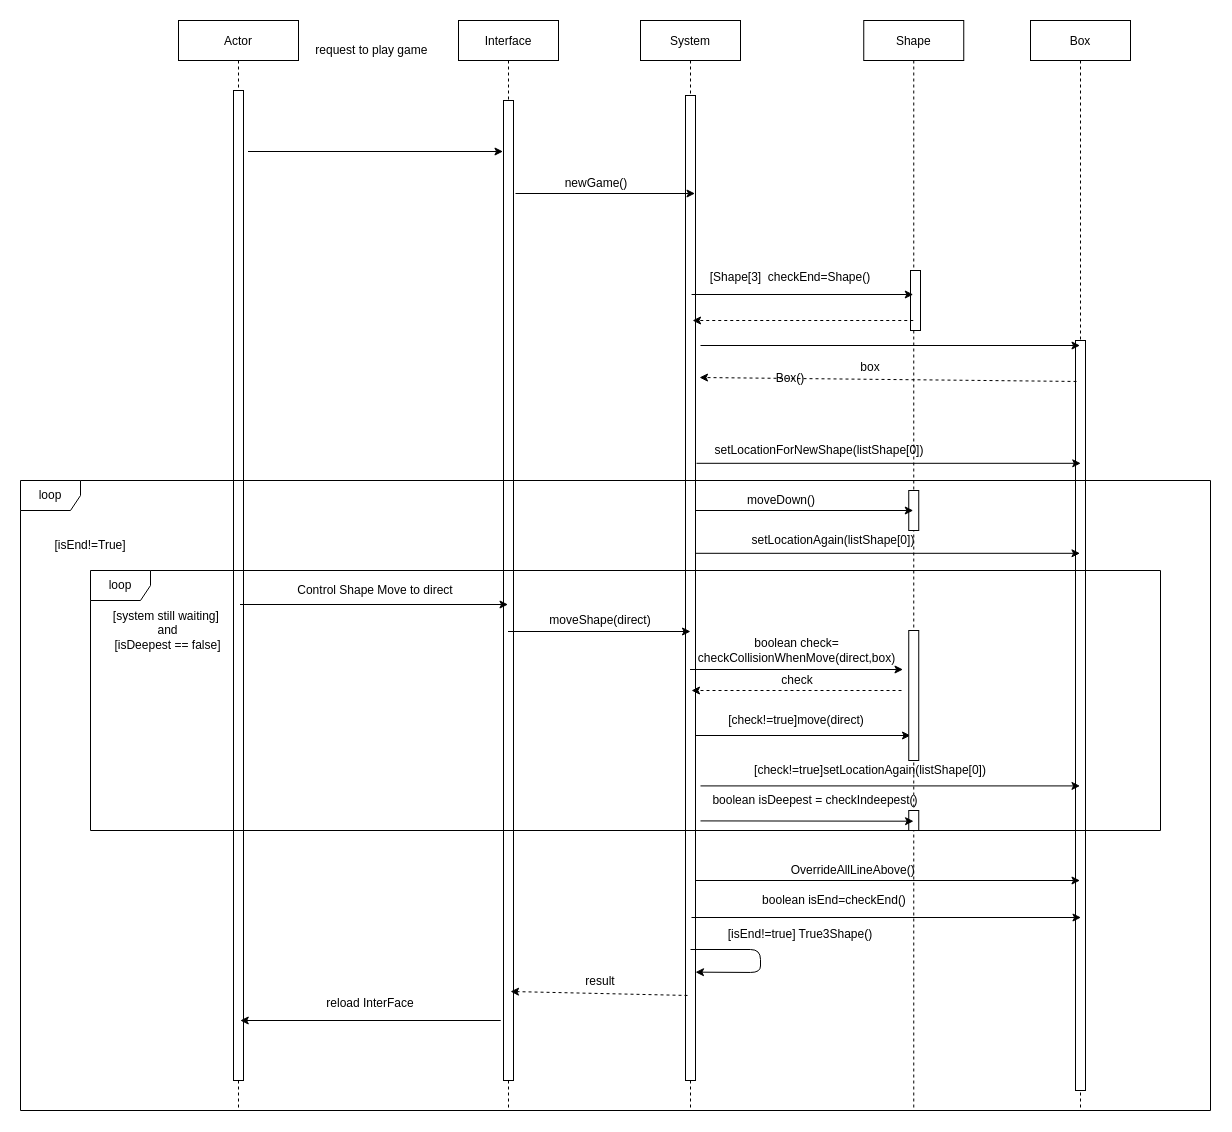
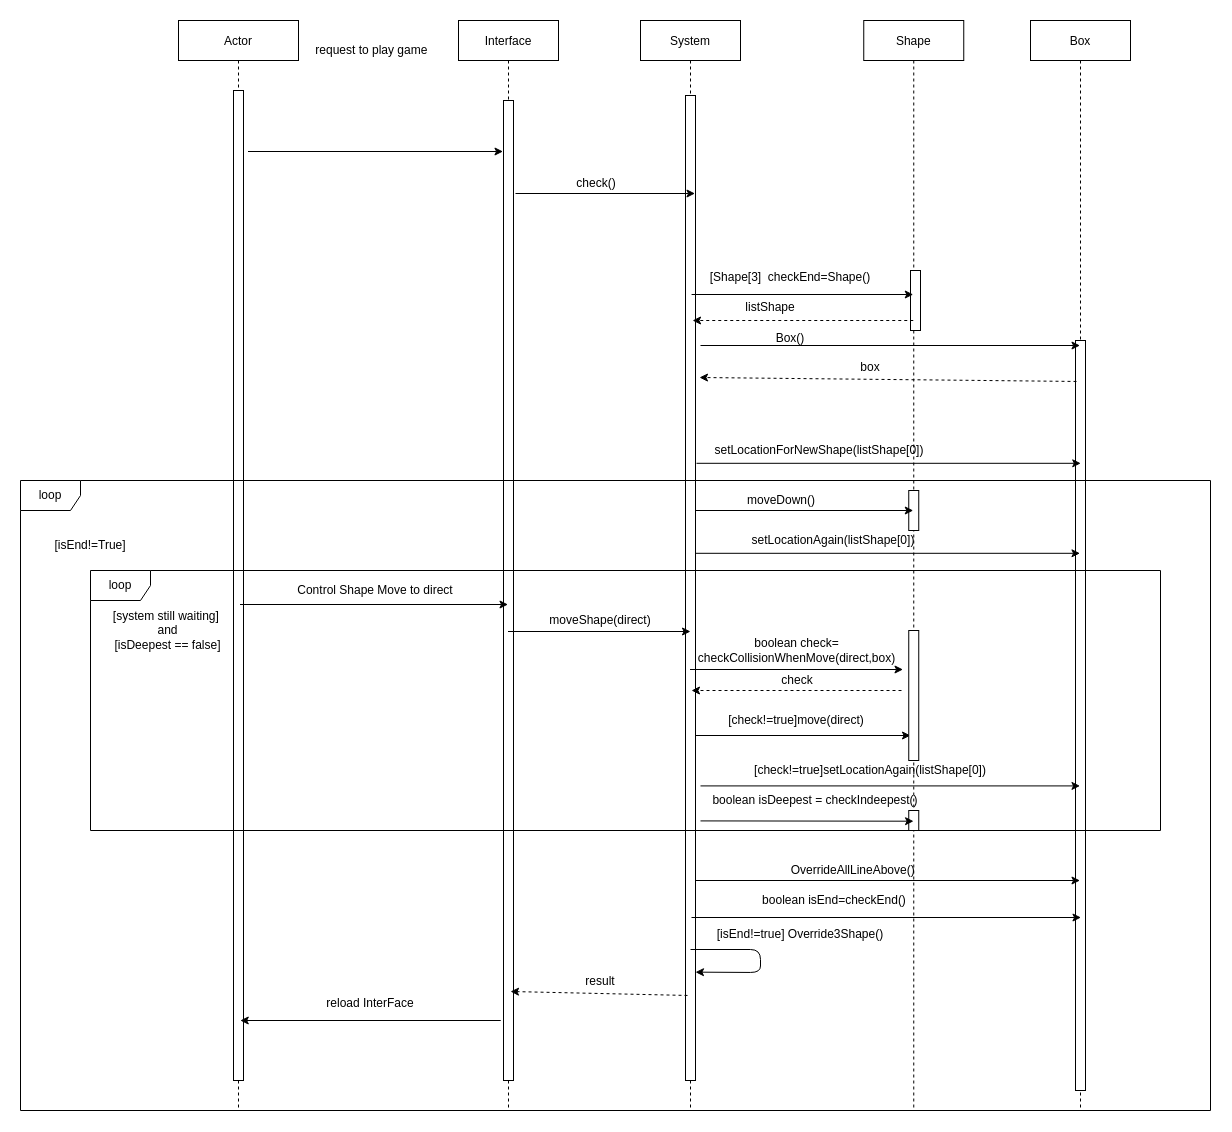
(597, 184) -> (597, 184)
none -> (771, 308)
(791, 379) -> (791, 339)
(801, 935) -> (801, 935)
